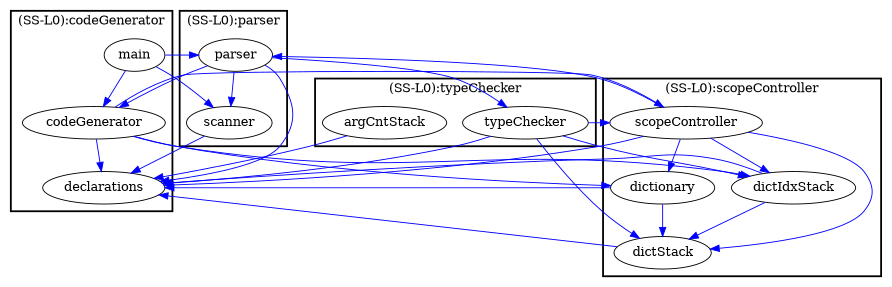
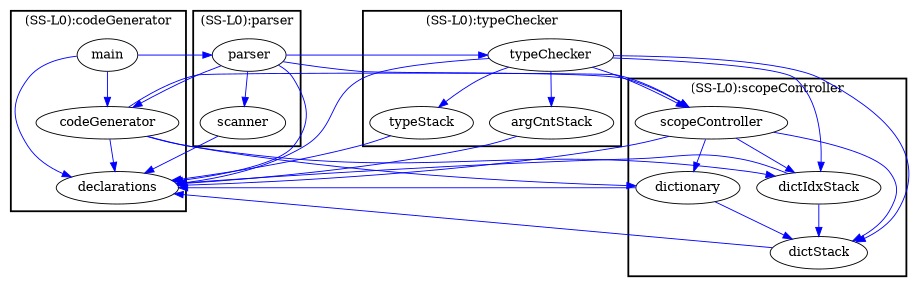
(476, 64) -> (484, 73)
none -> (551, 84)
(186, 86) -> (17, 99)
none -> (422, 123)
